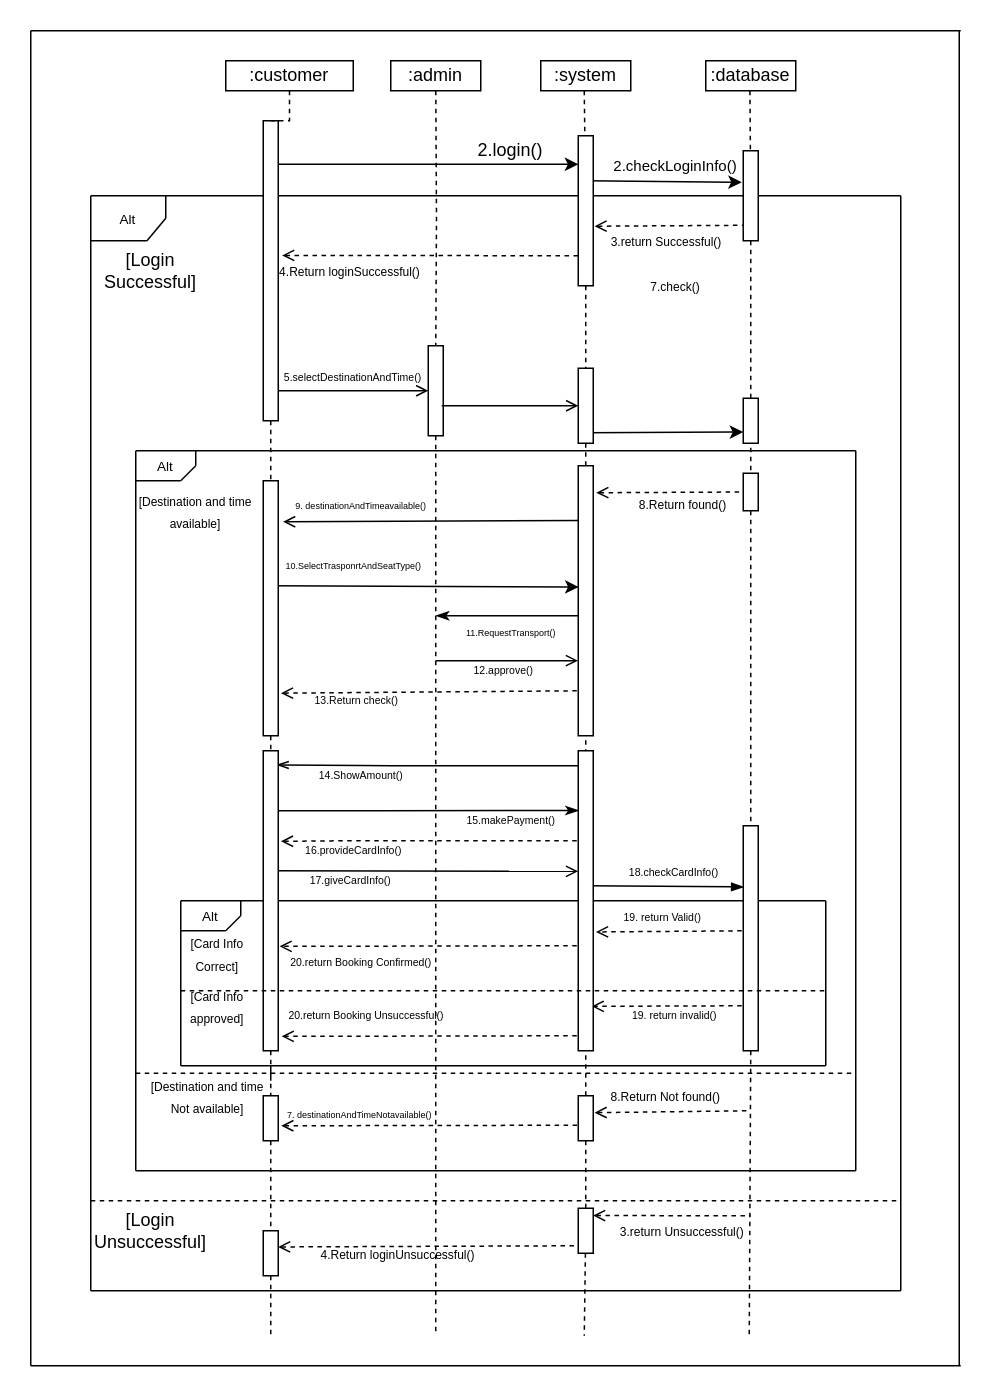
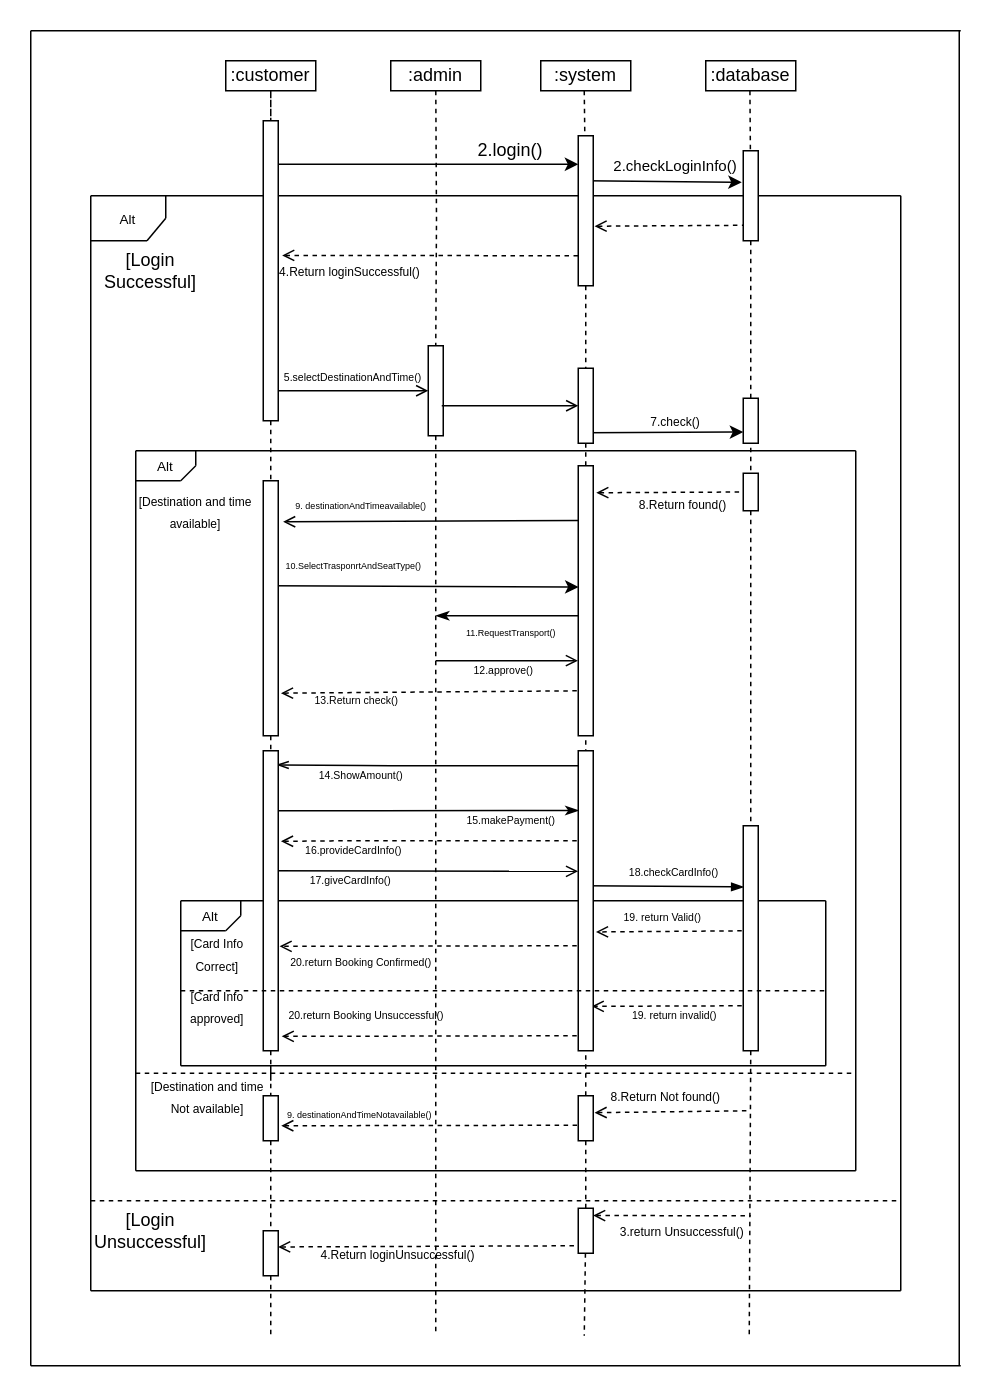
(290, 76) -> (271, 76)
(666, 241) -> none
(676, 286) -> (676, 421)
(360, 1112) -> (360, 1112)
